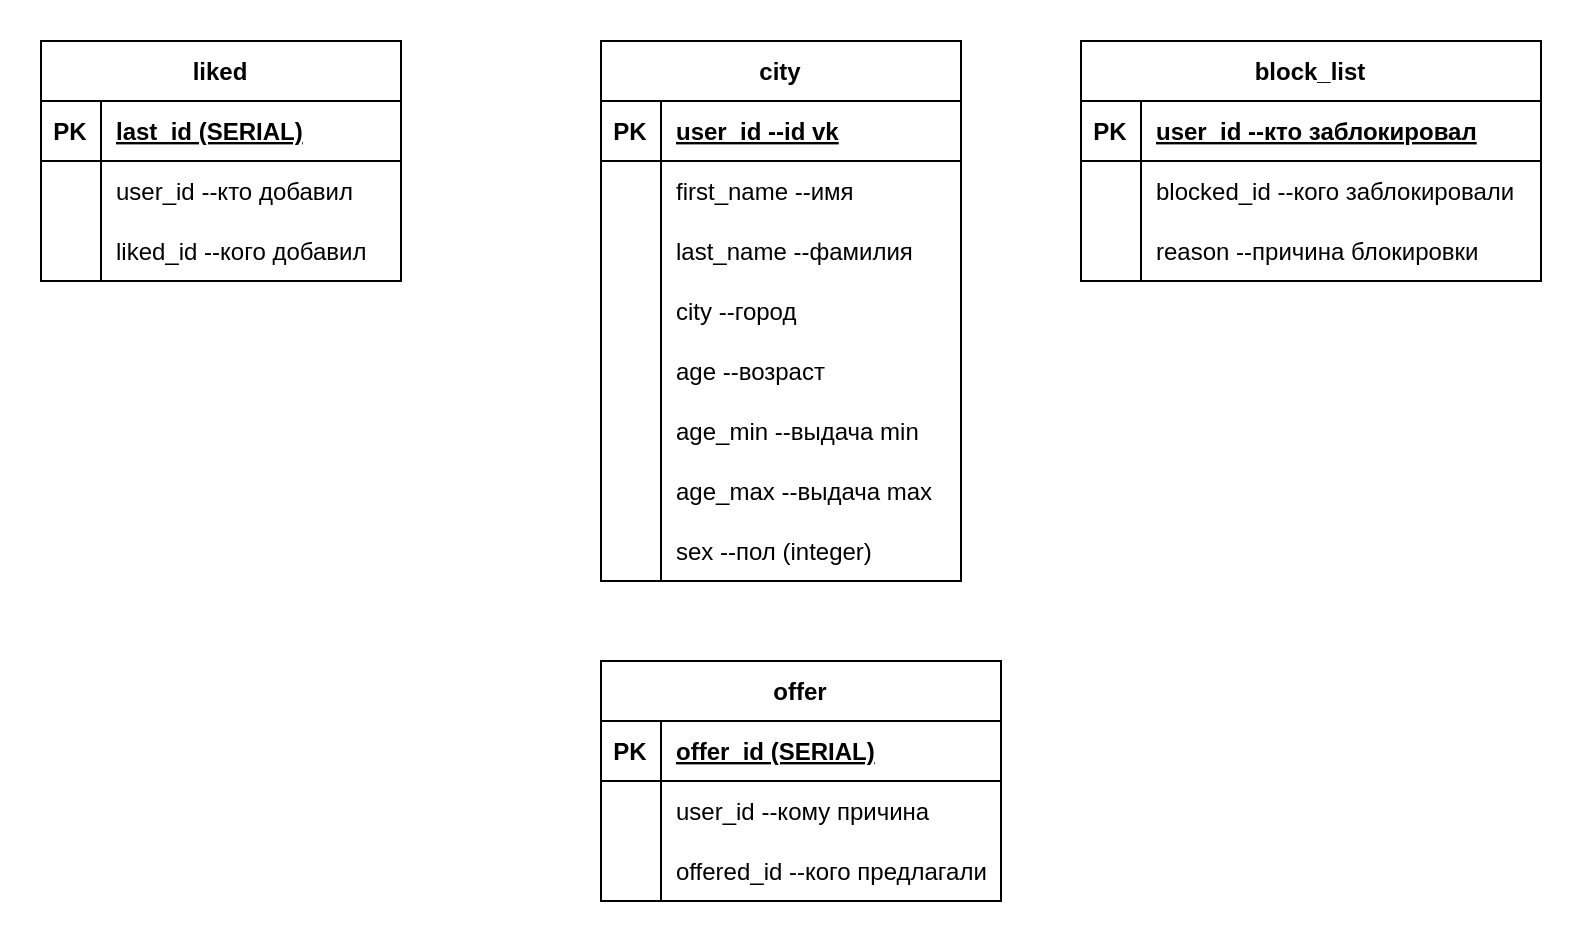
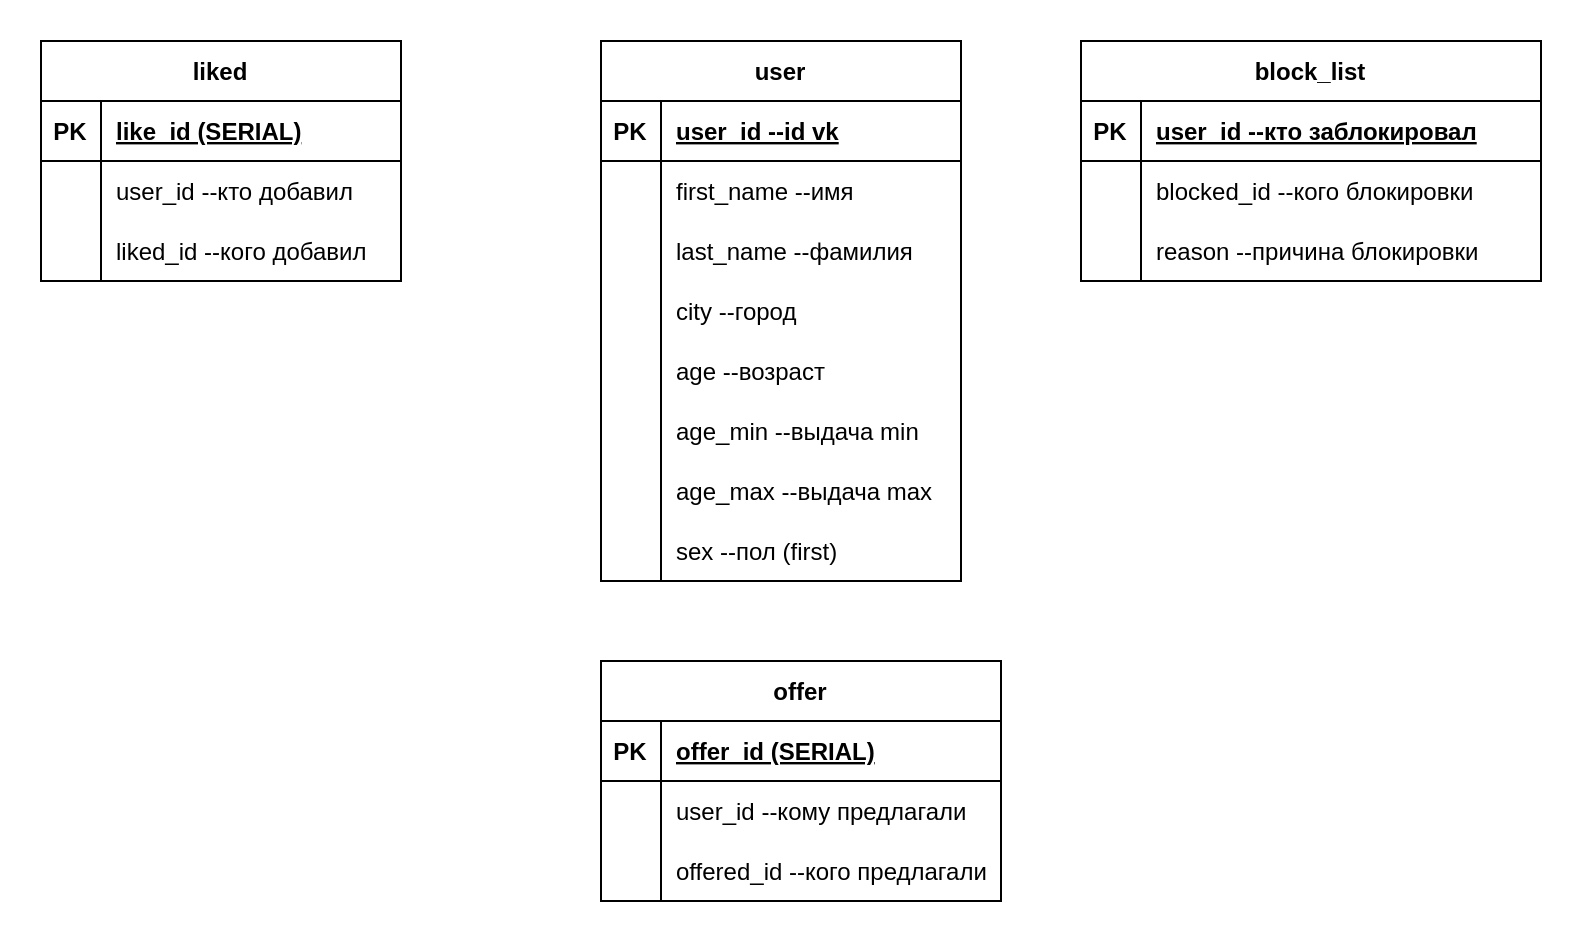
(780, 72) -> (780, 72)
(214, 132) -> (211, 132)
(1352, 192) -> (1332, 192)
(794, 552) -> (781, 552)
(814, 812) -> (835, 812)
